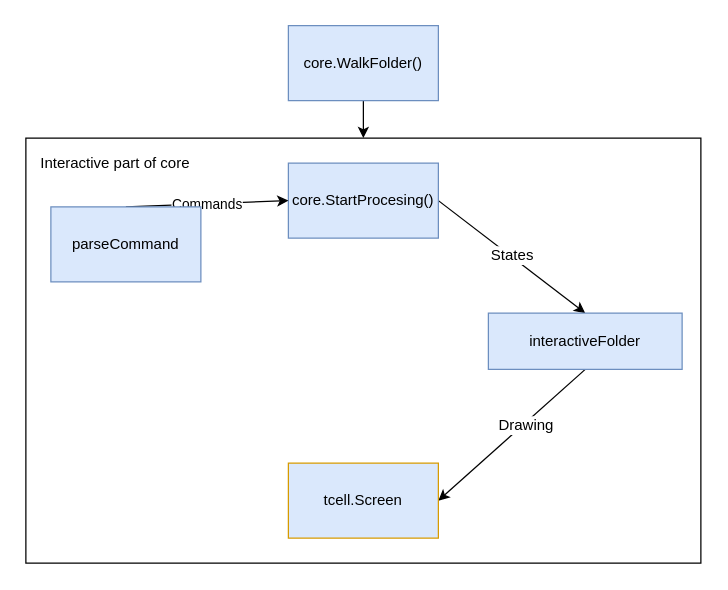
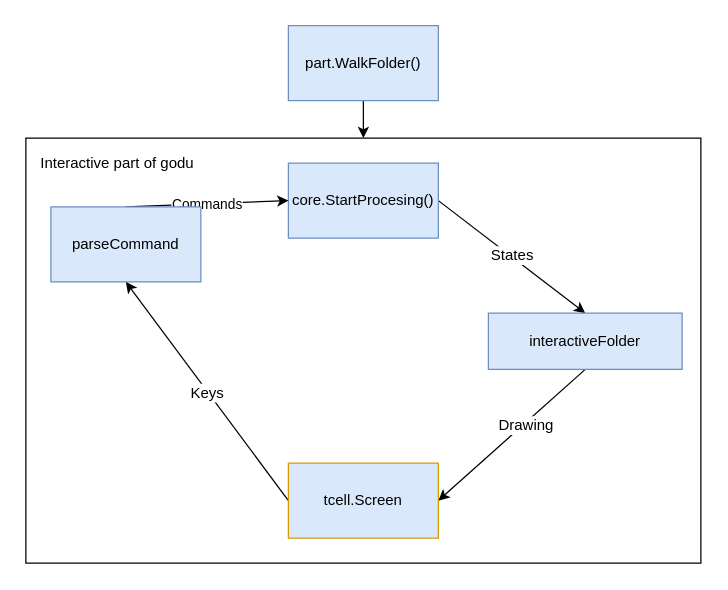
(363, 63) -> (363, 63)
(134, 163) -> (134, 163)
none -> (209, 394)
